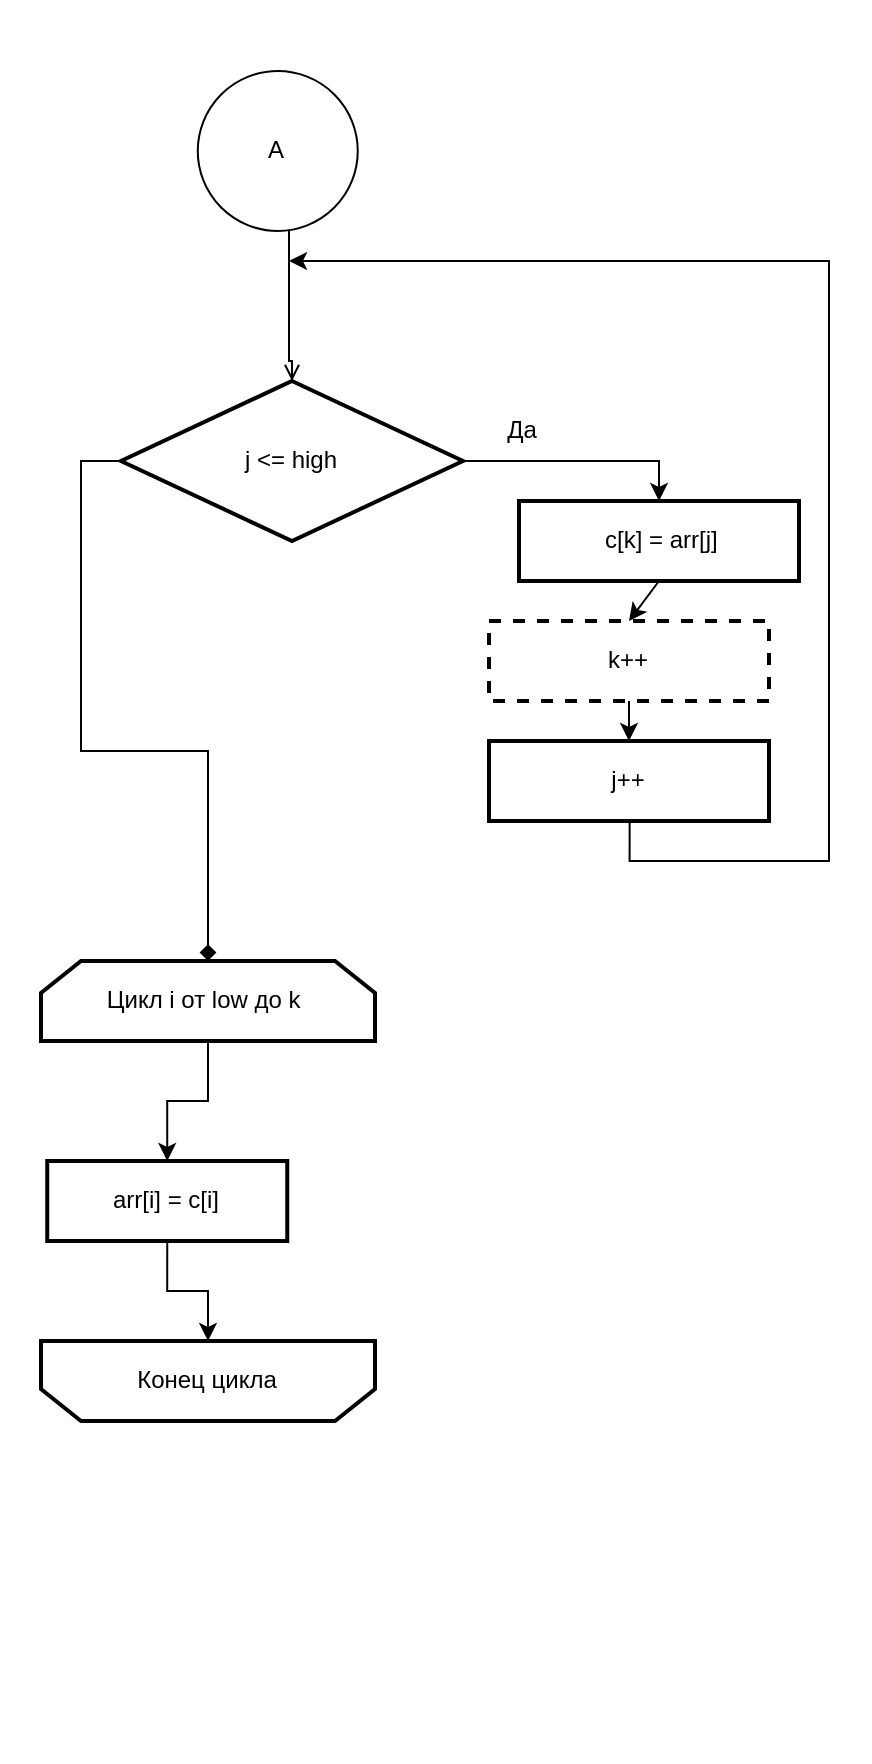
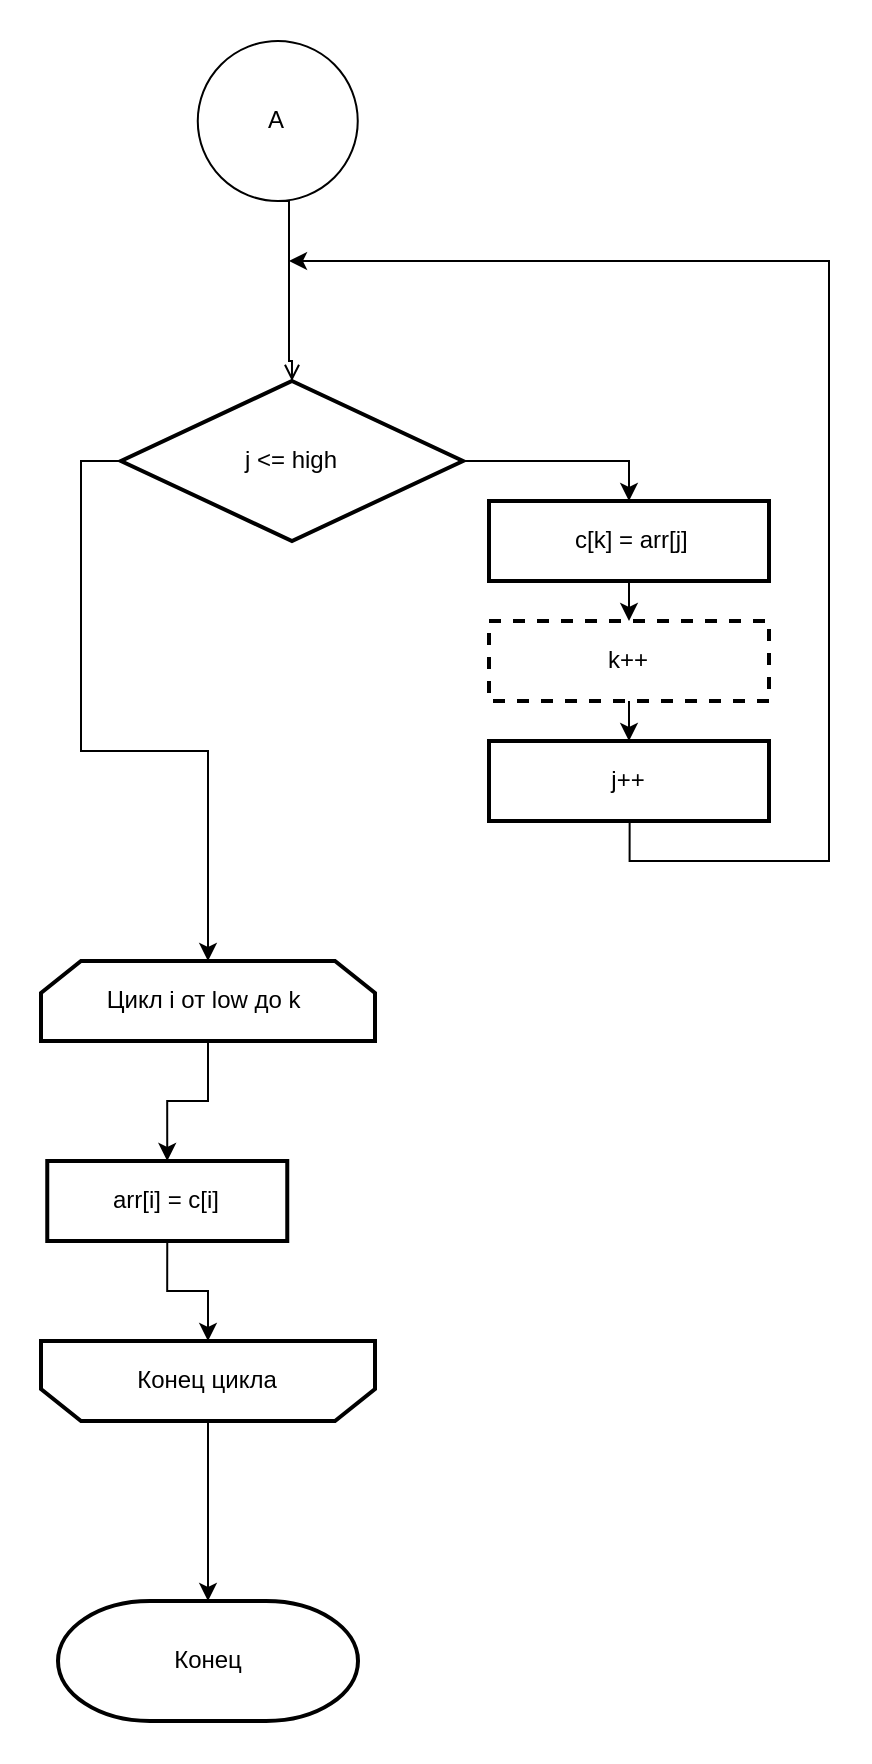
(278, 151) -> (278, 121)
(523, 431) -> none
(659, 541) -> (629, 541)
(208, 945) -> (208, 946)
none -> (208, 1504)
none -> (208, 1661)
